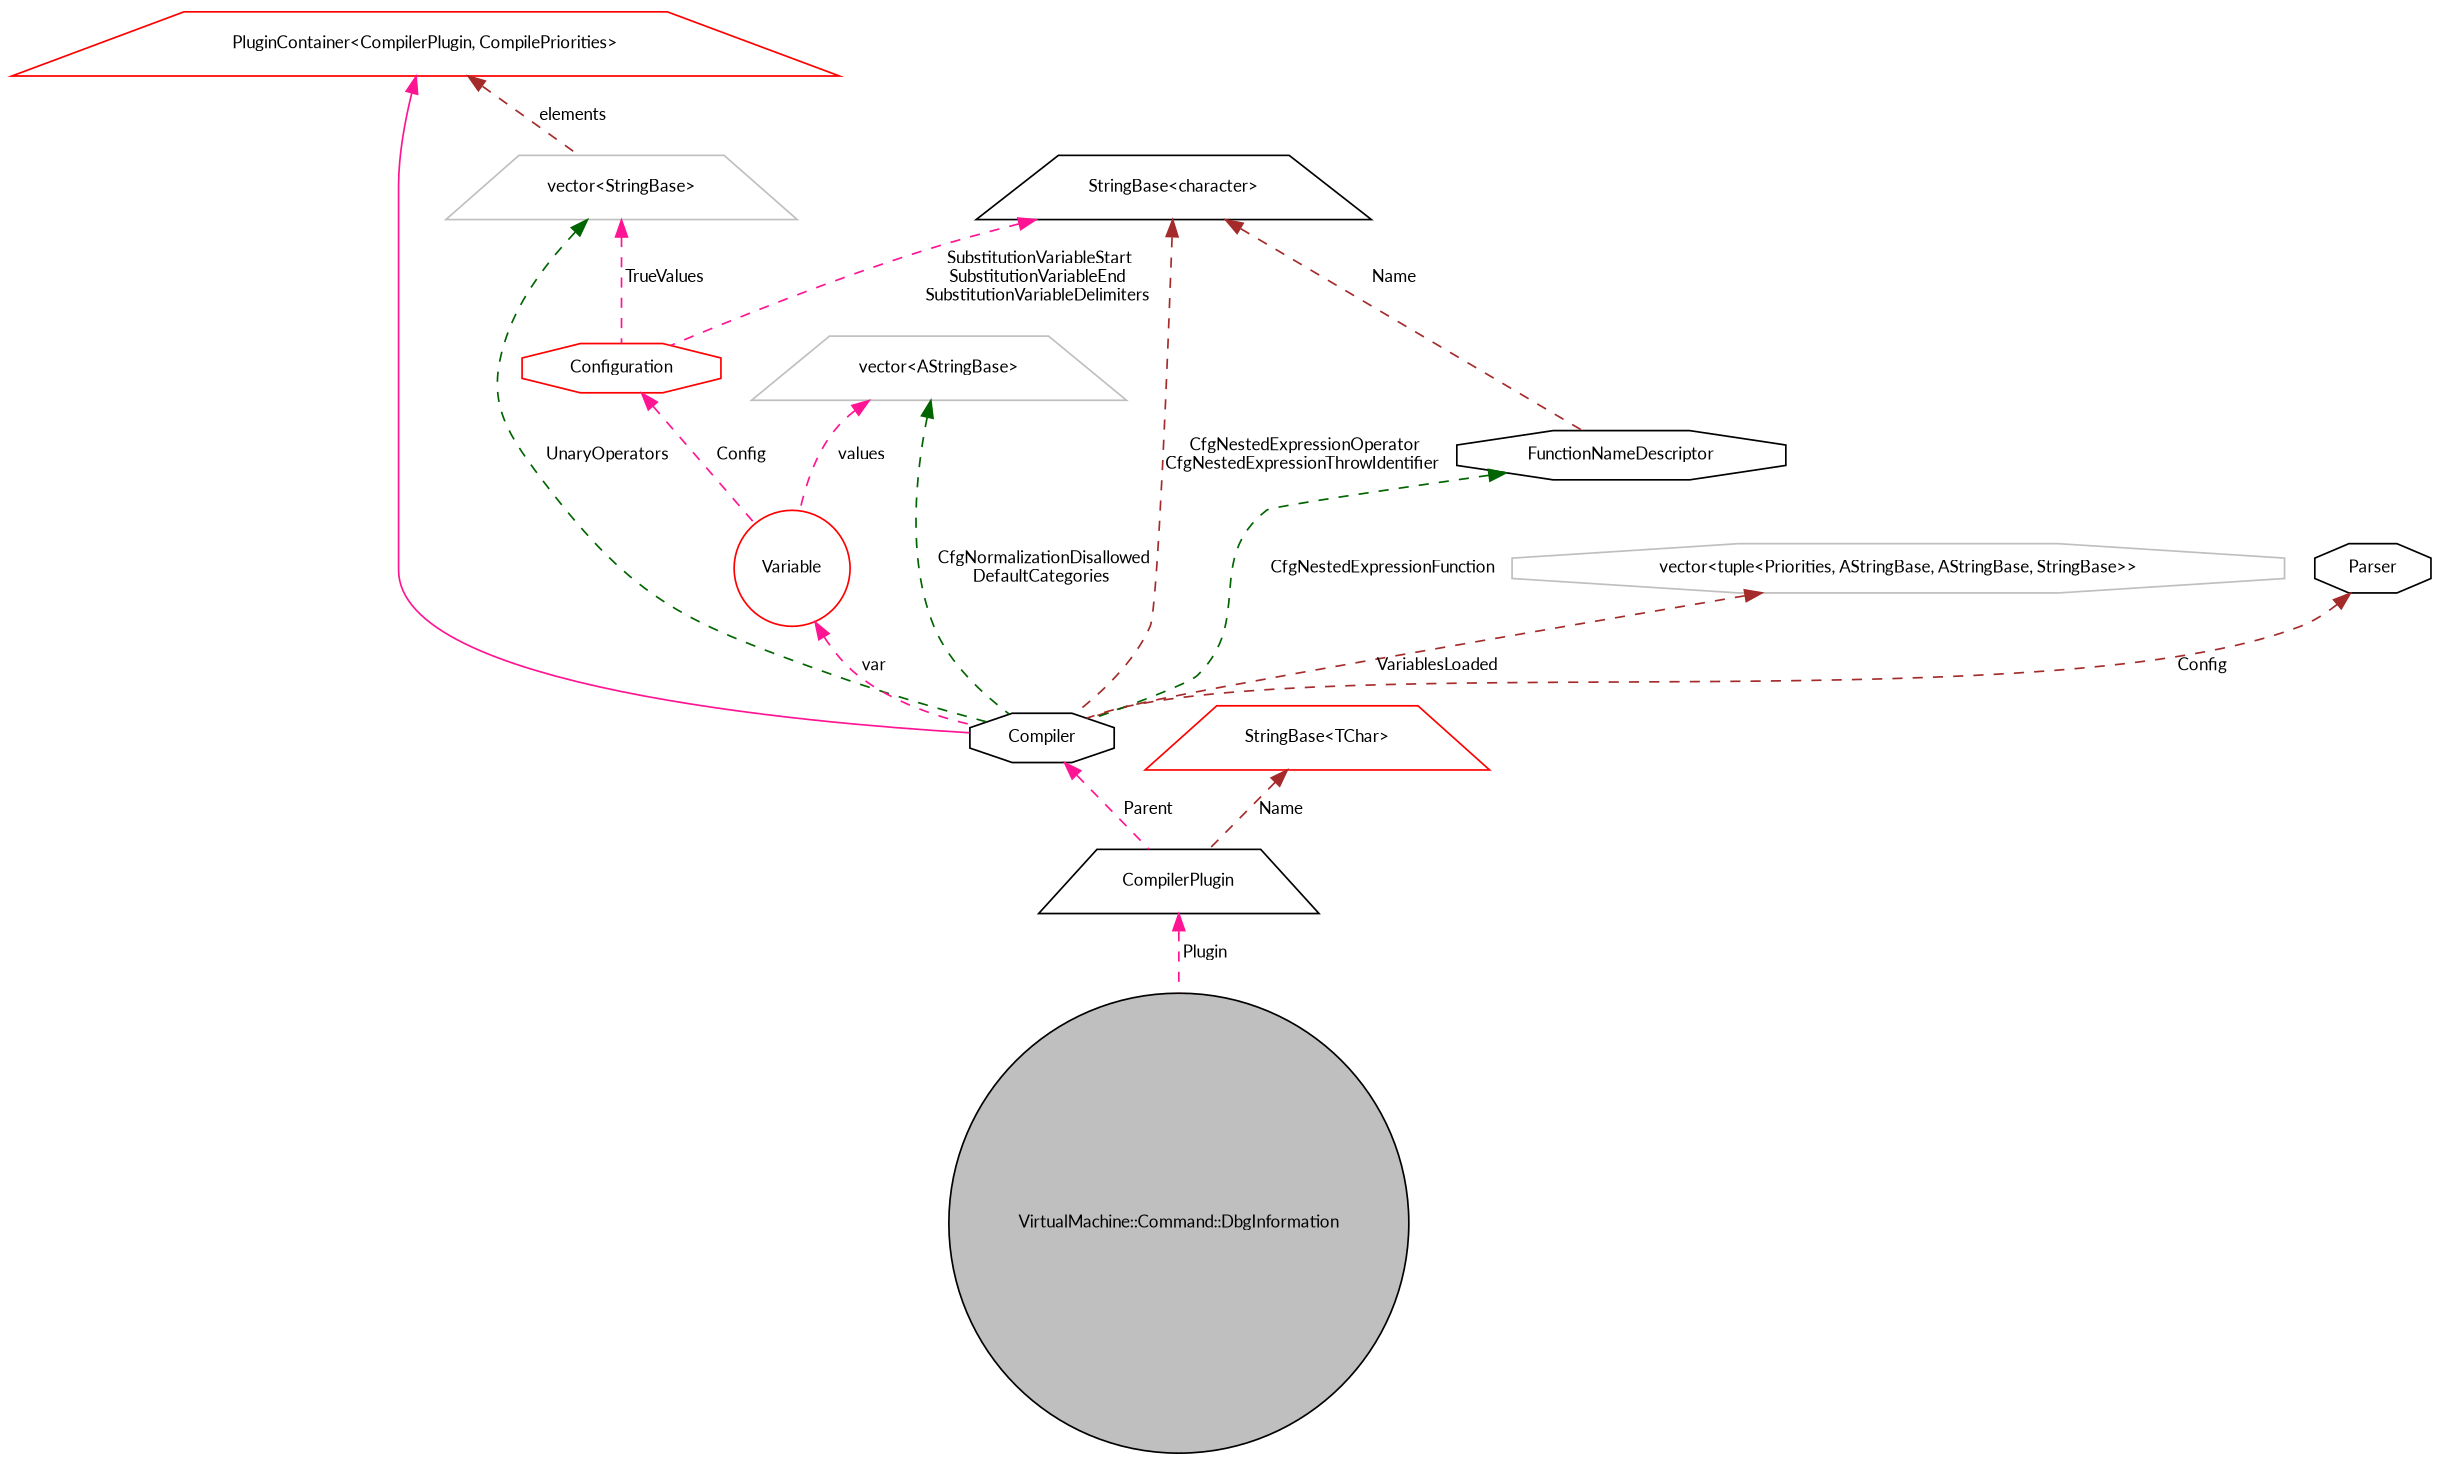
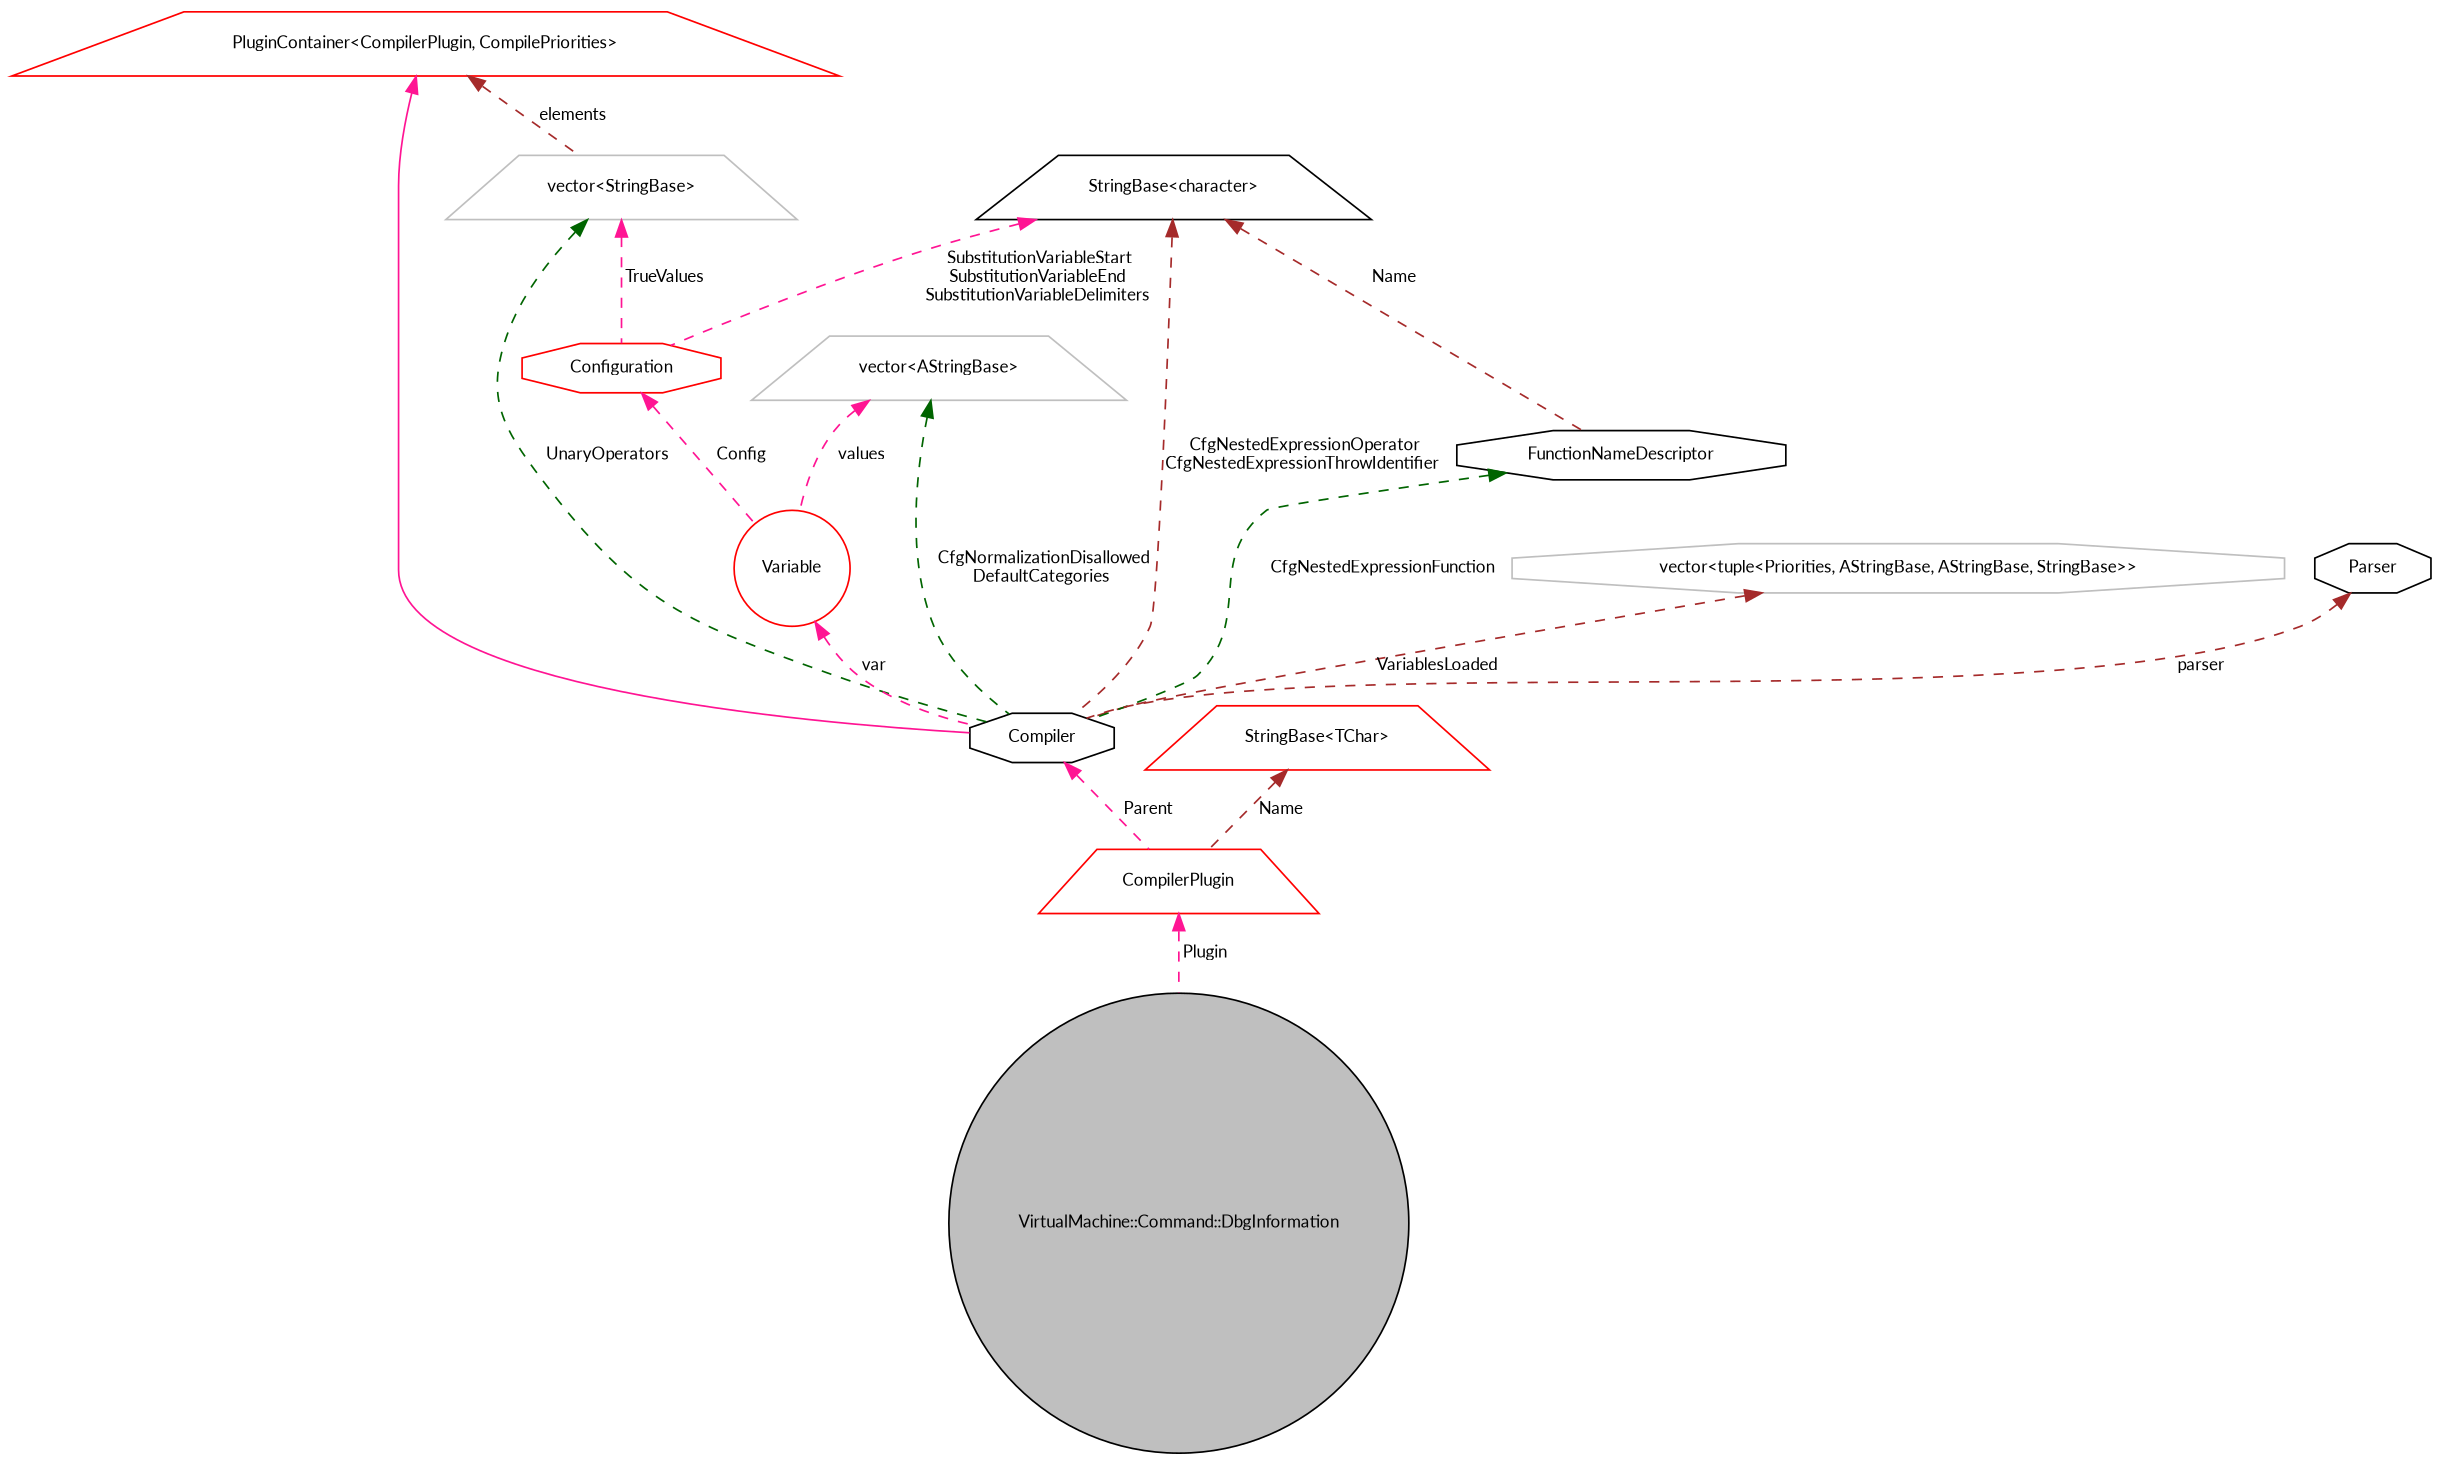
(2201, 666) -> (2200, 666)
(1179, 881) -> (1179, 881)
